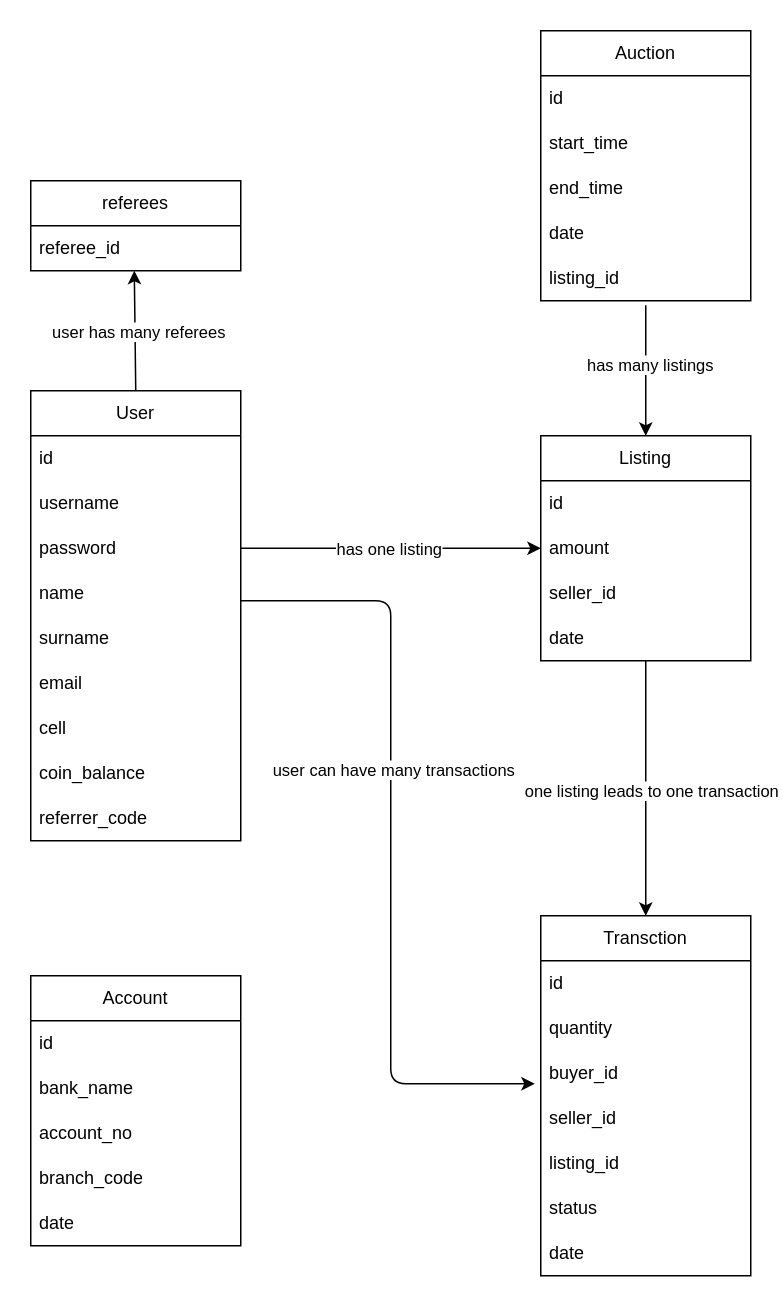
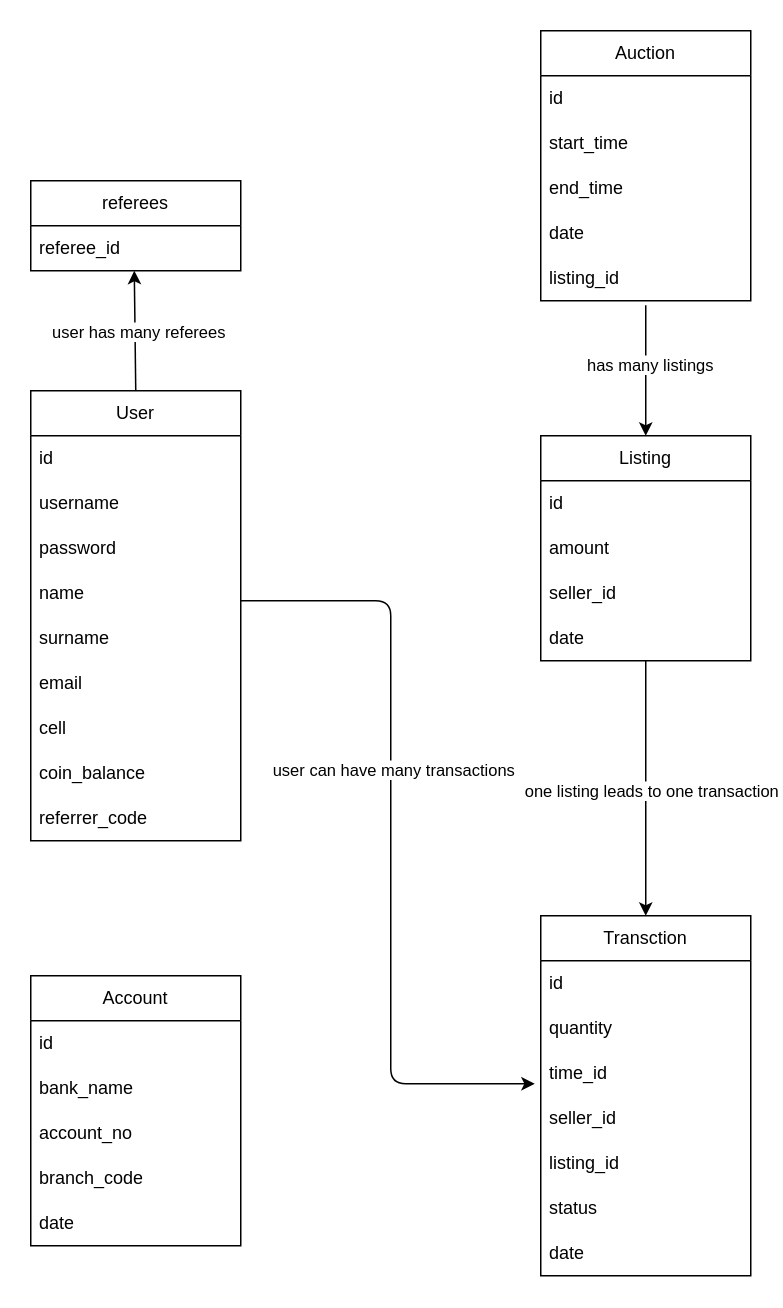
(386, 548) -> none
(588, 1073) -> (580, 1073)
